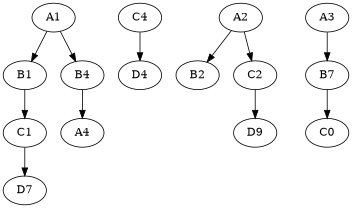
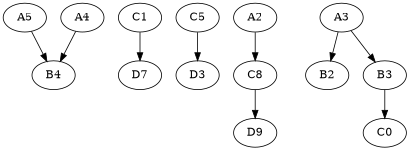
(54, 18) -> (25, 18)
(140, 18) -> (198, 18)
(222, 43) -> (335, 43)
(25, 75) -> none
(140, 75) -> (198, 75)
(255, 75) -> (255, 75)
(327, 75) -> (385, 75)
(82, 100) -> (70, 43)
